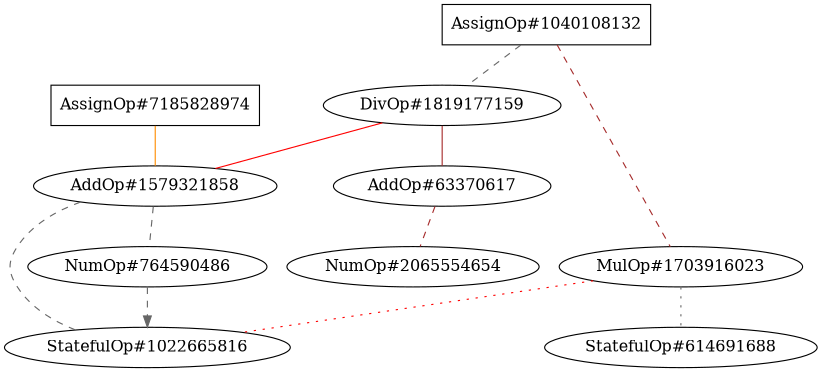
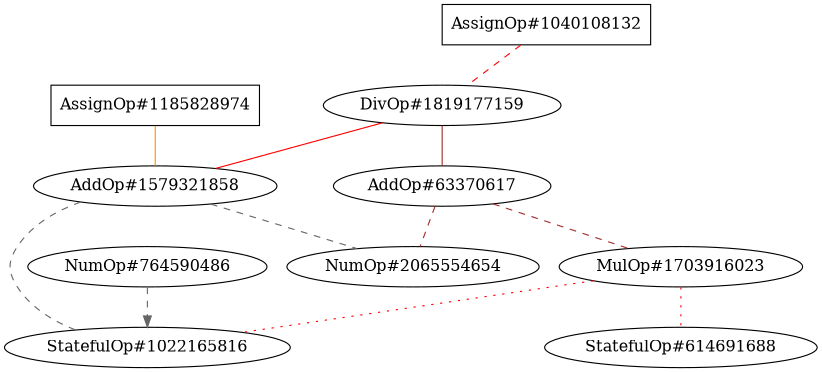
(494, 65) -> (494, 65)
(155, 105) -> (155, 105)
(614, 146) -> (561, 226)
(151, 227) -> (284, 226)
(681, 307) -> (681, 307)
(147, 347) -> (147, 347)
